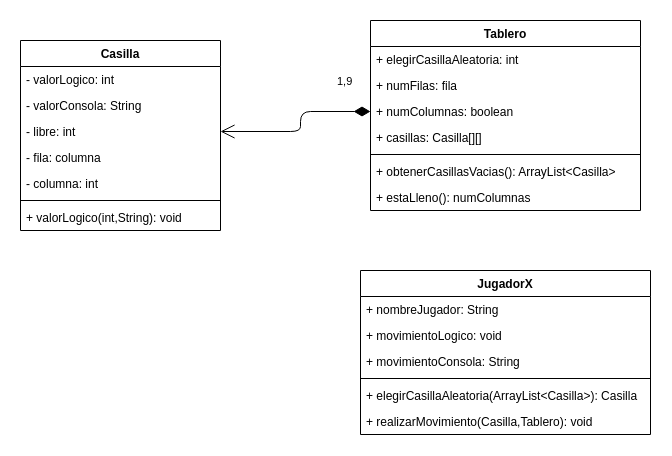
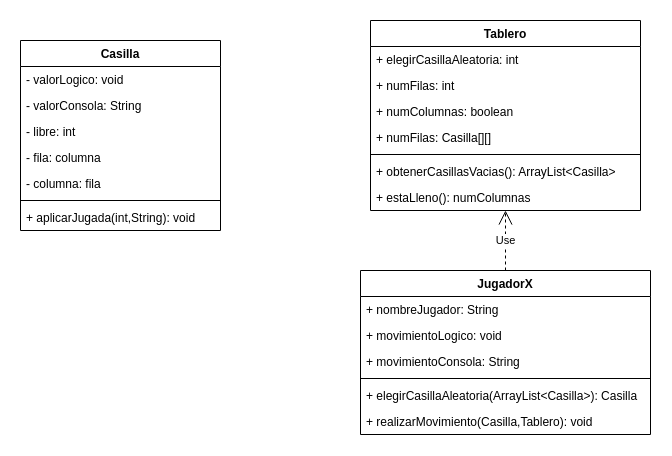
(77, 80) -> (80, 80)
(419, 86) -> (417, 86)
(292, 131) -> none
(439, 138) -> (441, 138)
(65, 184) -> (67, 184)
(116, 218) -> (123, 218)
none -> (506, 242)
